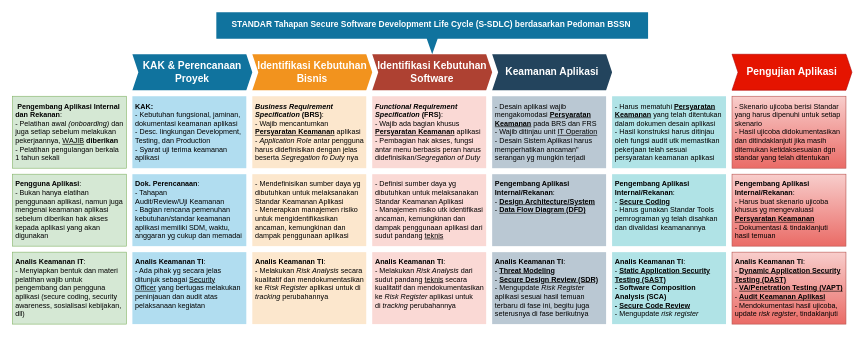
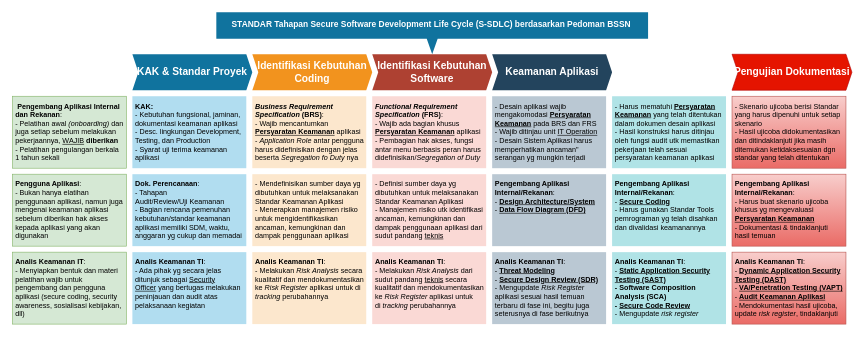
(192, 72) -> (192, 72)
(312, 72) -> (312, 72)
(792, 72) -> (792, 72)
